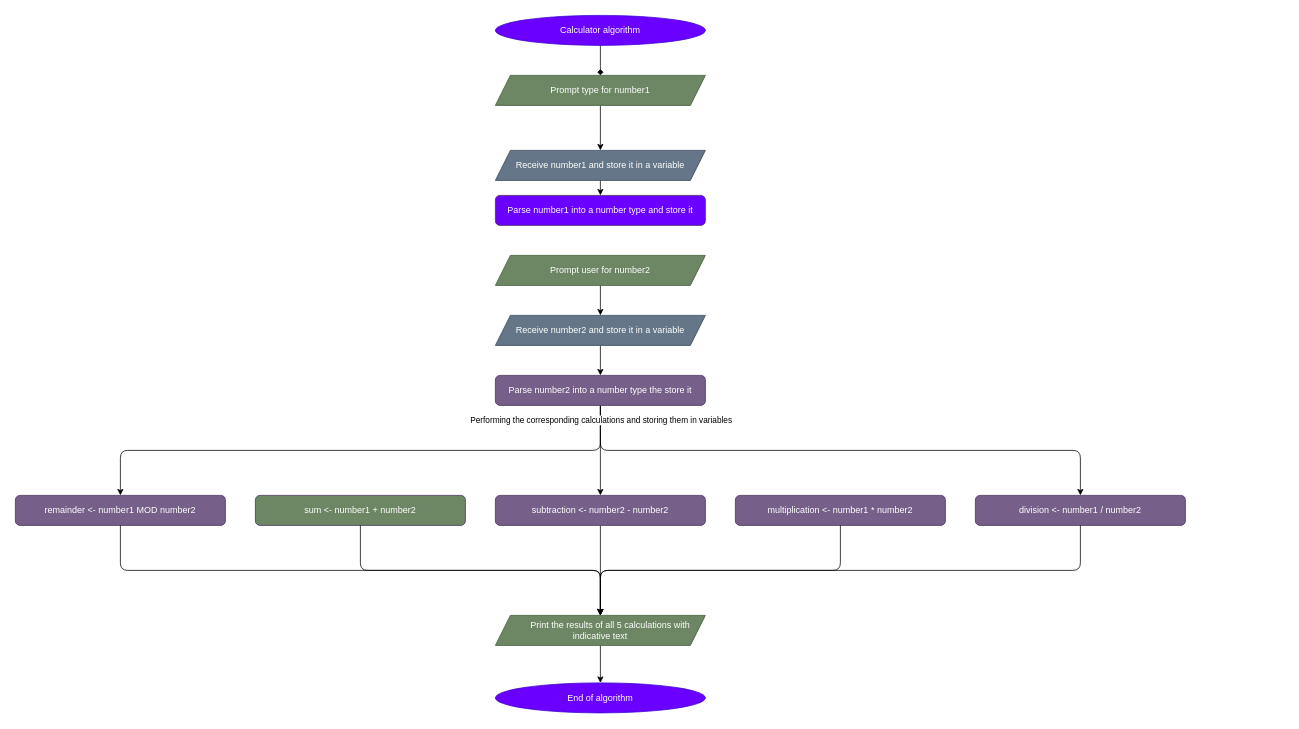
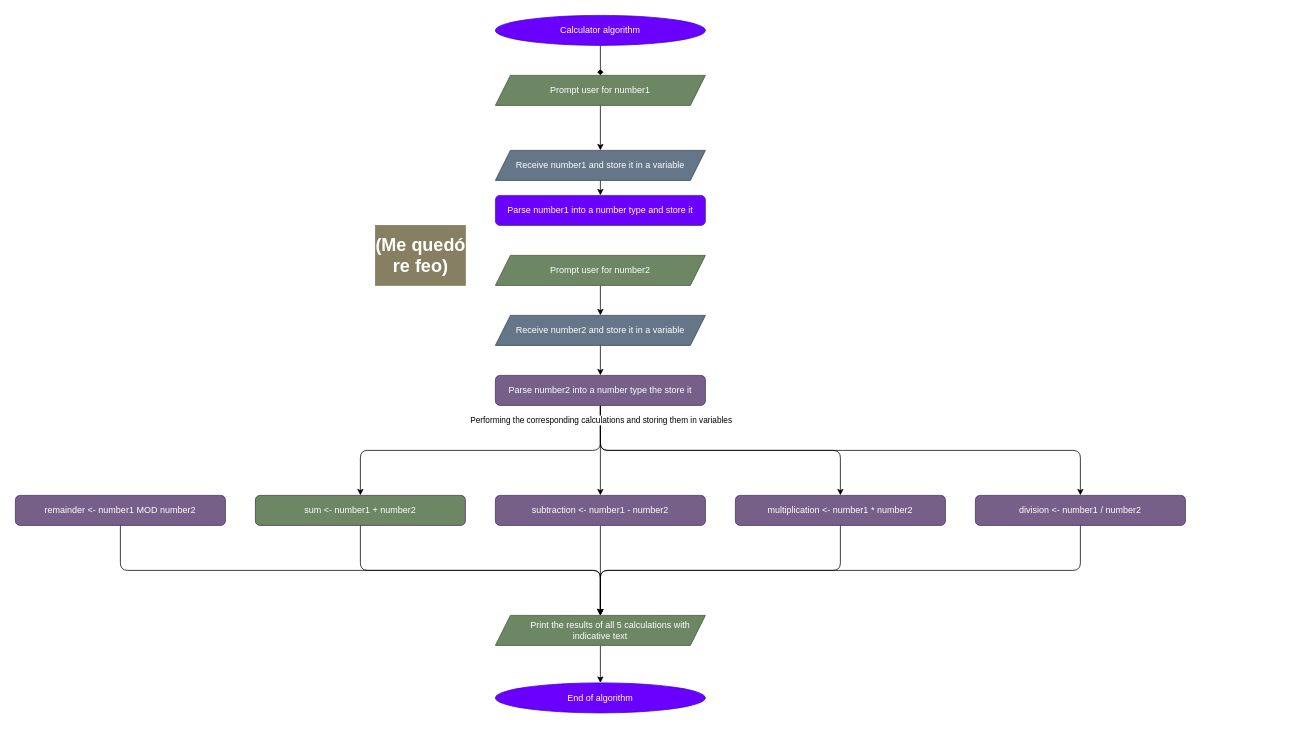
(600, 90) -> (600, 90)
none -> (420, 255)
(224, 450) -> none
none -> (360, 471)
none -> (840, 471)
(600, 510) -> (600, 510)
